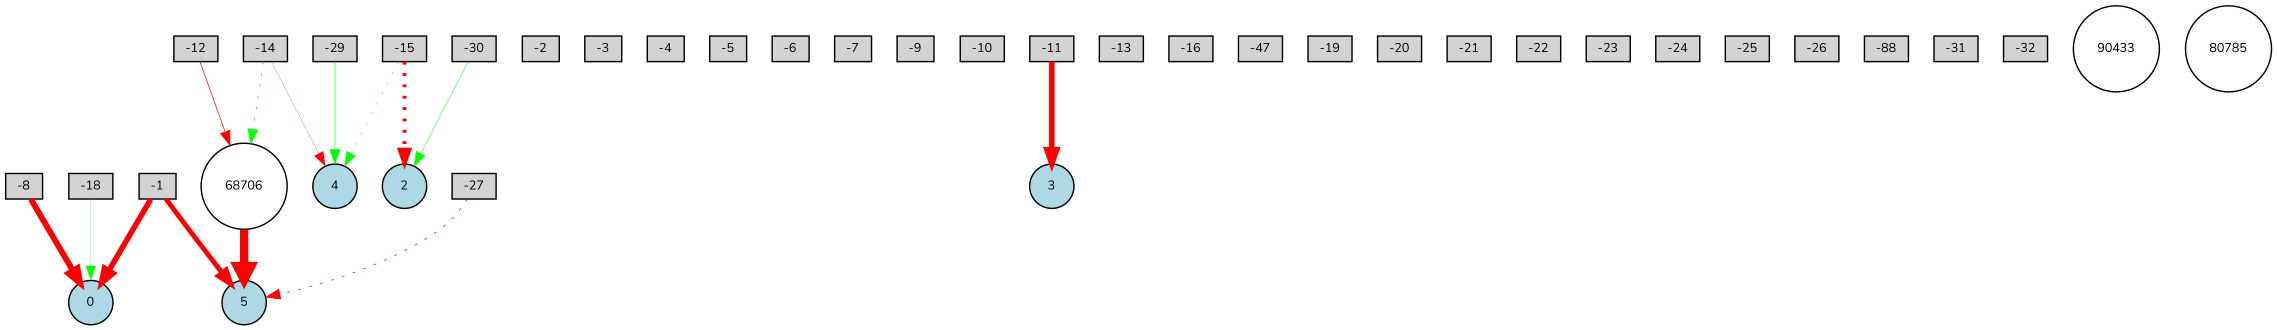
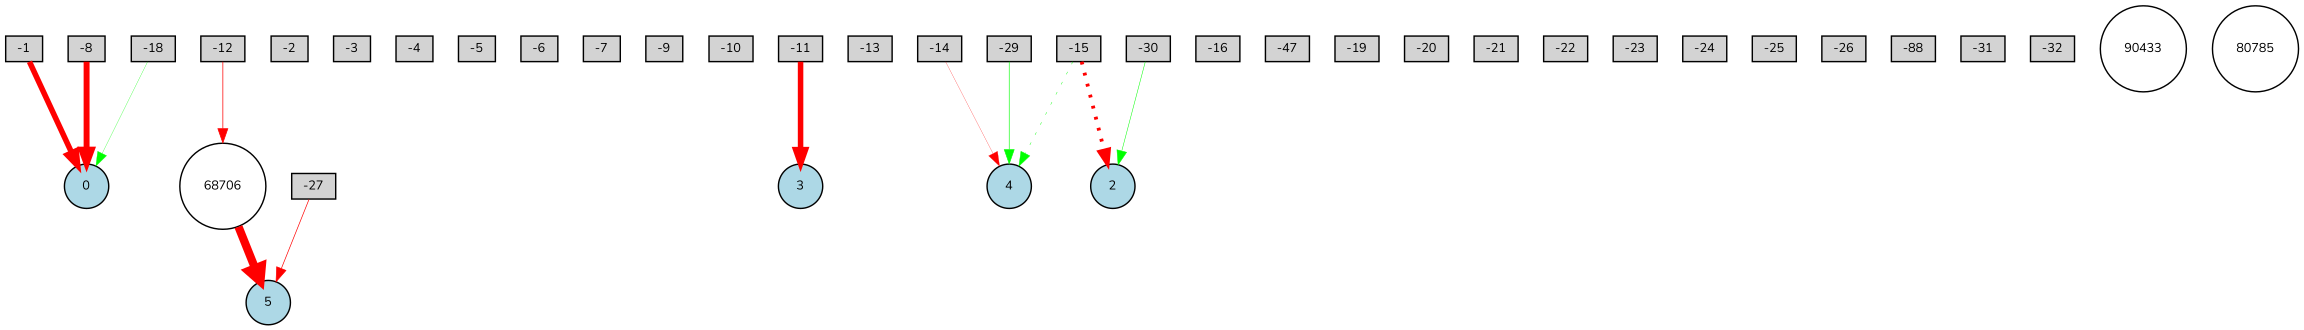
(258, 95) -> none
(194, 236) -> none
(382, 261) -> (295, 234)
